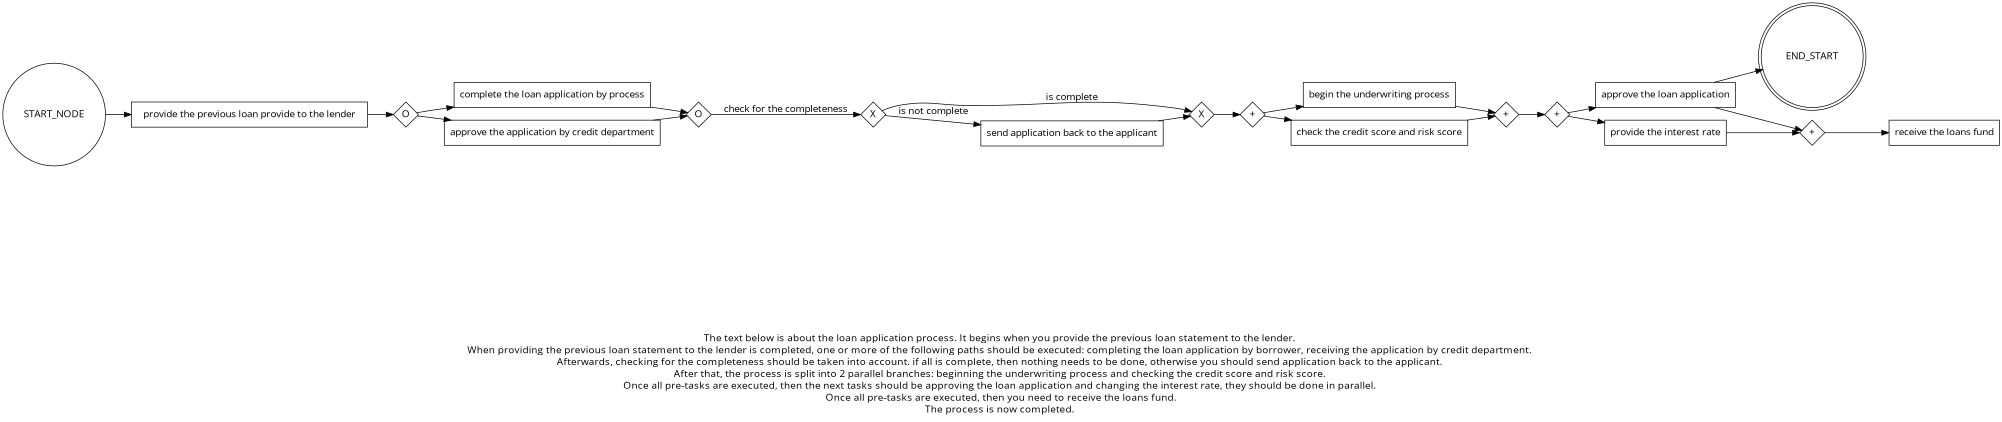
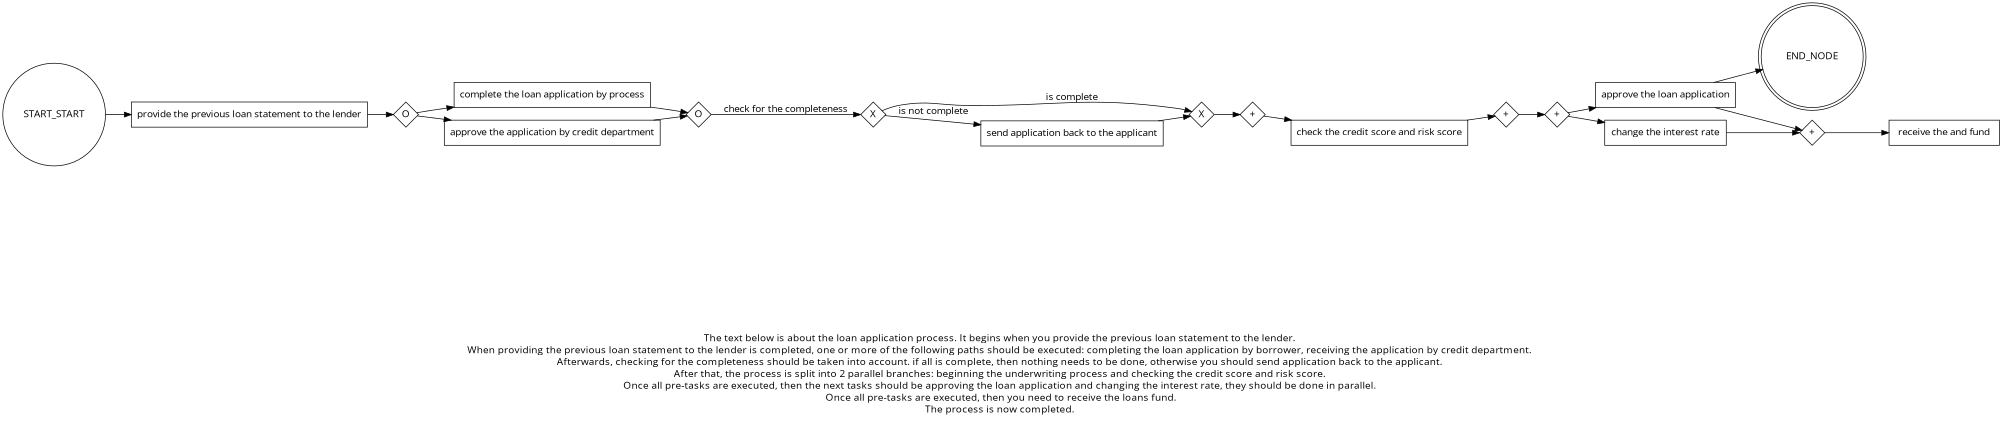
(1812, 57) -> (1812, 57)
(1379, 95) -> none
(54, 115) -> (54, 115)
(249, 115) -> (249, 115)
(1665, 133) -> (1665, 133)
(1944, 133) -> (1944, 133)
